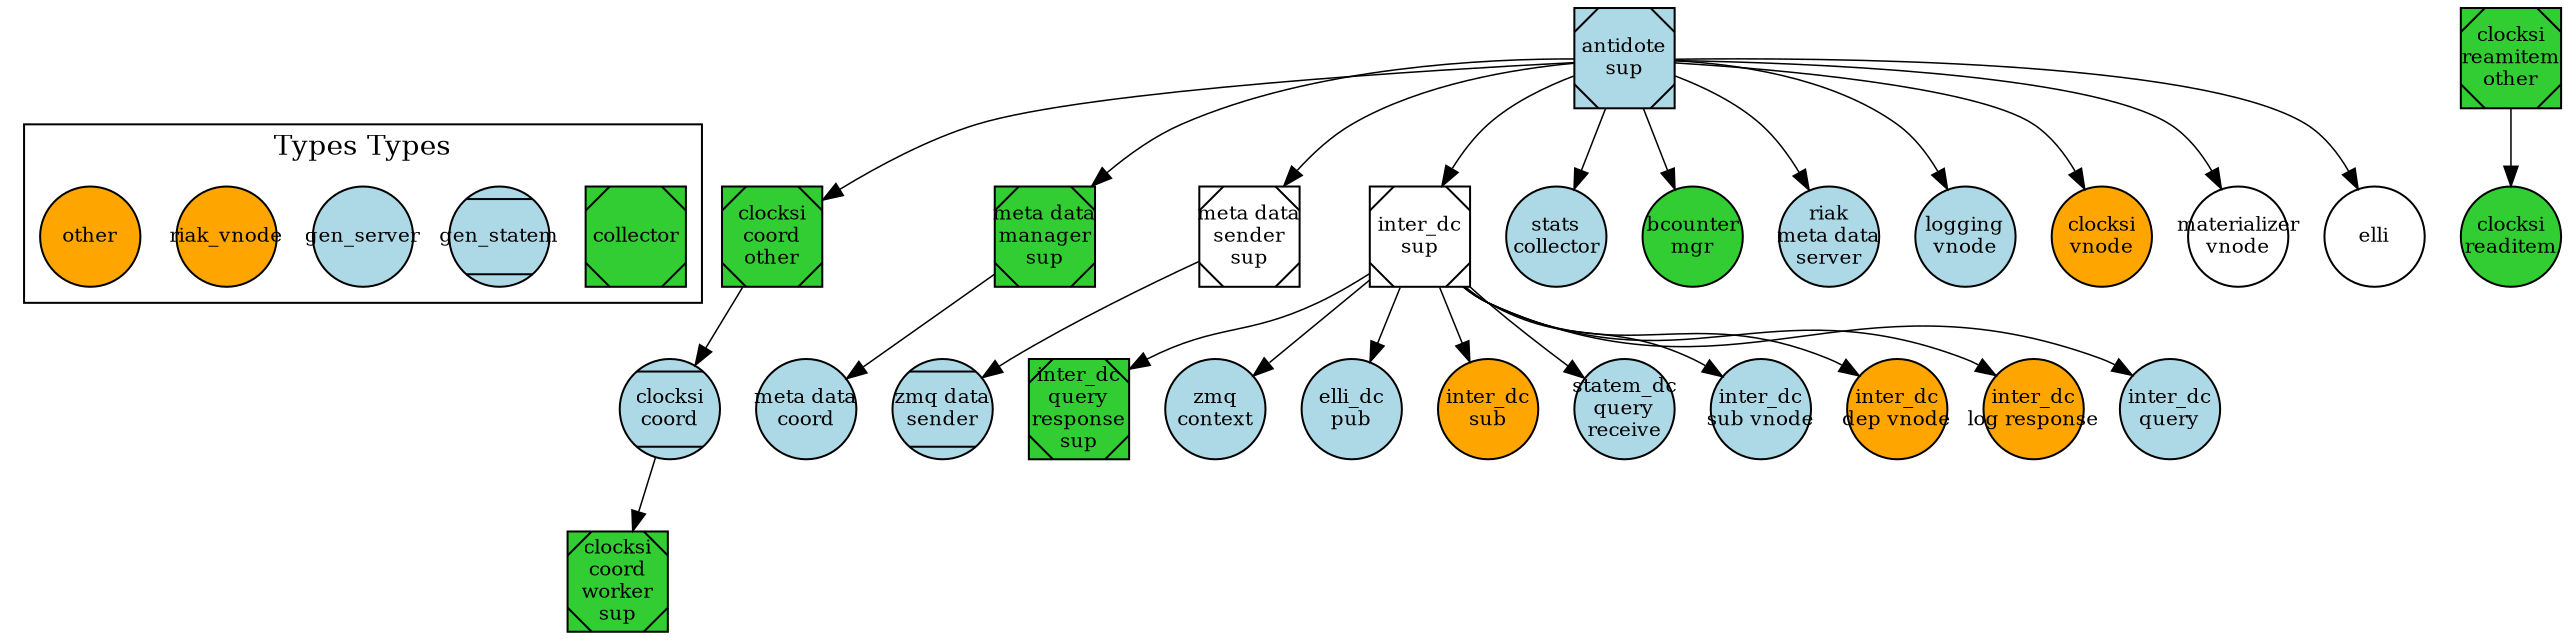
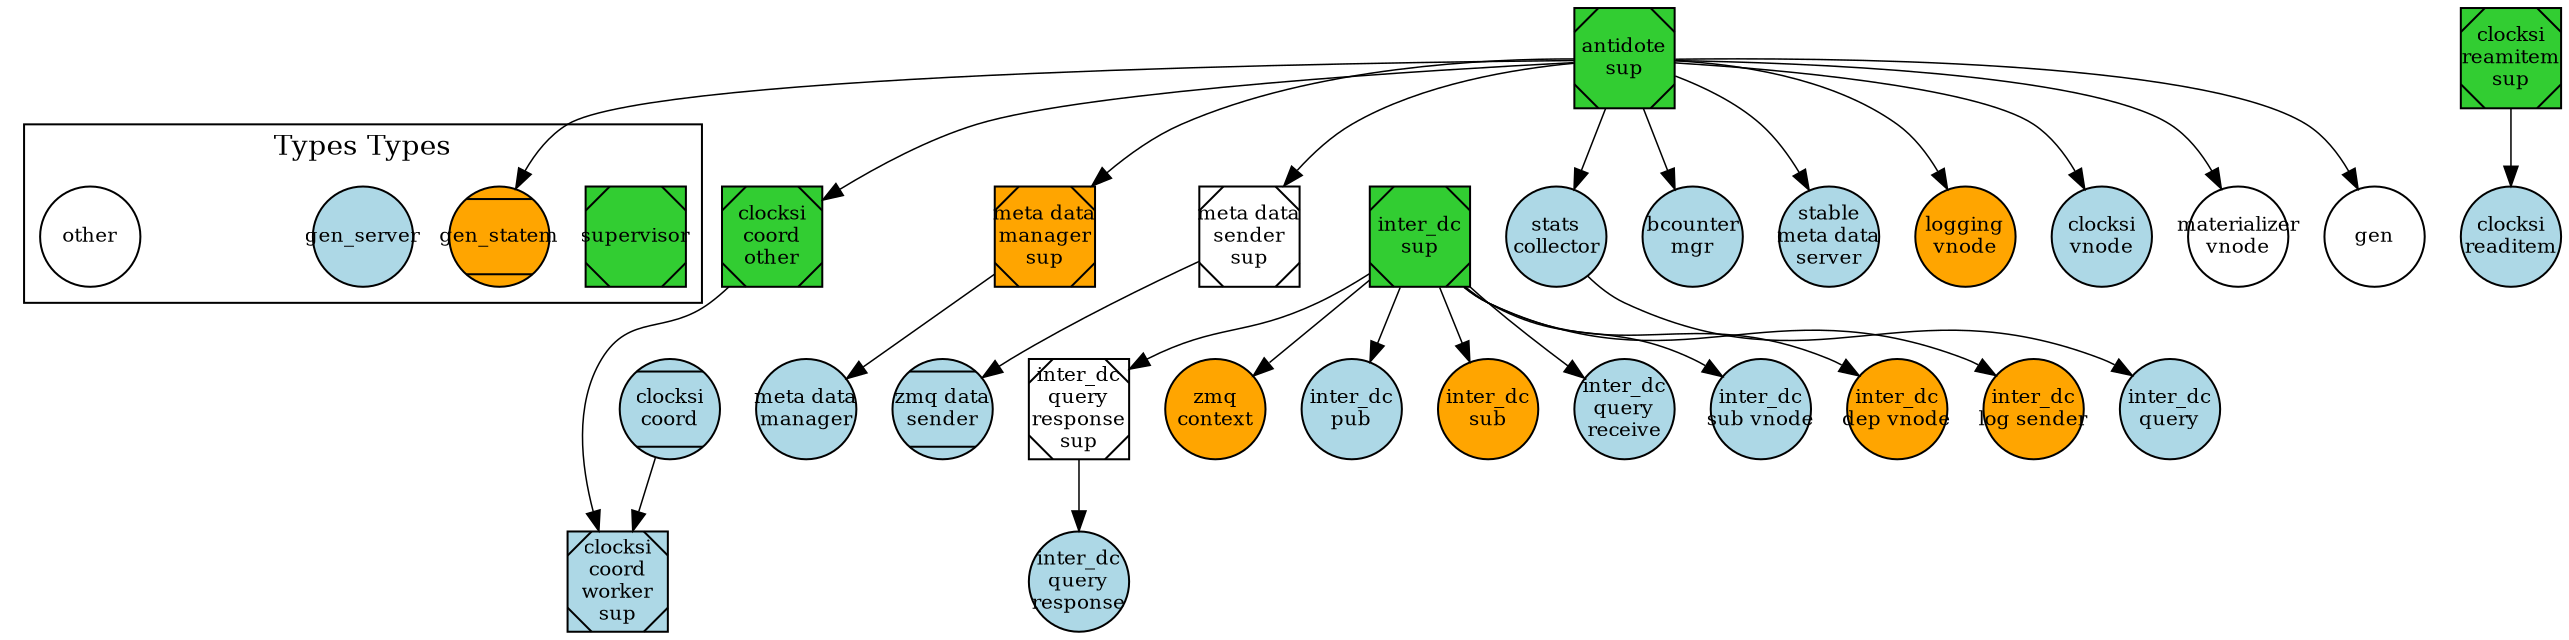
(1624, 58) -> (1624, 58)
(2511, 58) -> (2511, 58)
(1505, 112) -> (1037, 73)
(90, 237) -> (90, 237)
(227, 237) -> none
(499, 237) -> (499, 237)
(636, 237) -> (636, 237)
(1045, 237) -> (1045, 237)
(1420, 237) -> (1420, 237)
(1693, 237) -> (1693, 237)
(1829, 237) -> (1829, 237)
(1965, 237) -> (1965, 237)
(2102, 237) -> (2102, 237)
(2375, 237) -> (2375, 237)
(2511, 237) -> (2511, 237)
(724, 318) -> (600, 362)
(1902, 327) -> (1928, 331)
(806, 409) -> (806, 409)
(1079, 409) -> (1079, 409)
(1215, 409) -> (1215, 409)
(1352, 409) -> (1352, 409)
(1624, 409) -> (1624, 409)
(2034, 409) -> (2034, 409)
(618, 582) -> (618, 582)
none -> (1079, 582)
